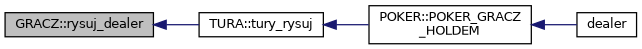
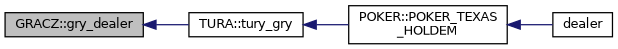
(79, 25) -> (74, 25)
(261, 25) -> (246, 25)
(450, 25) -> (428, 25)
